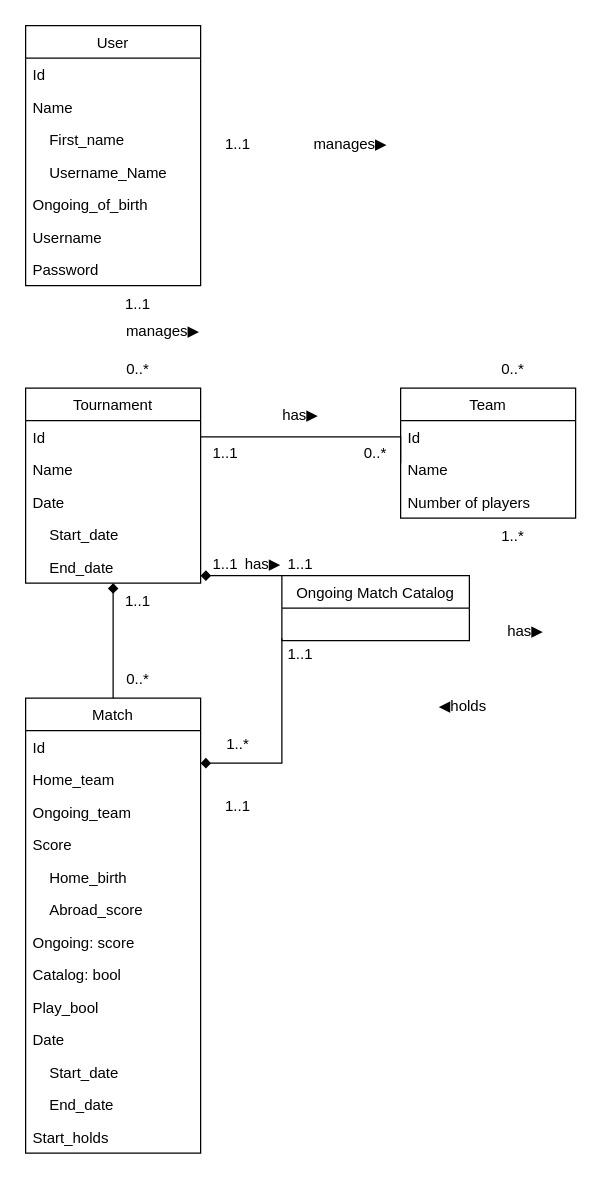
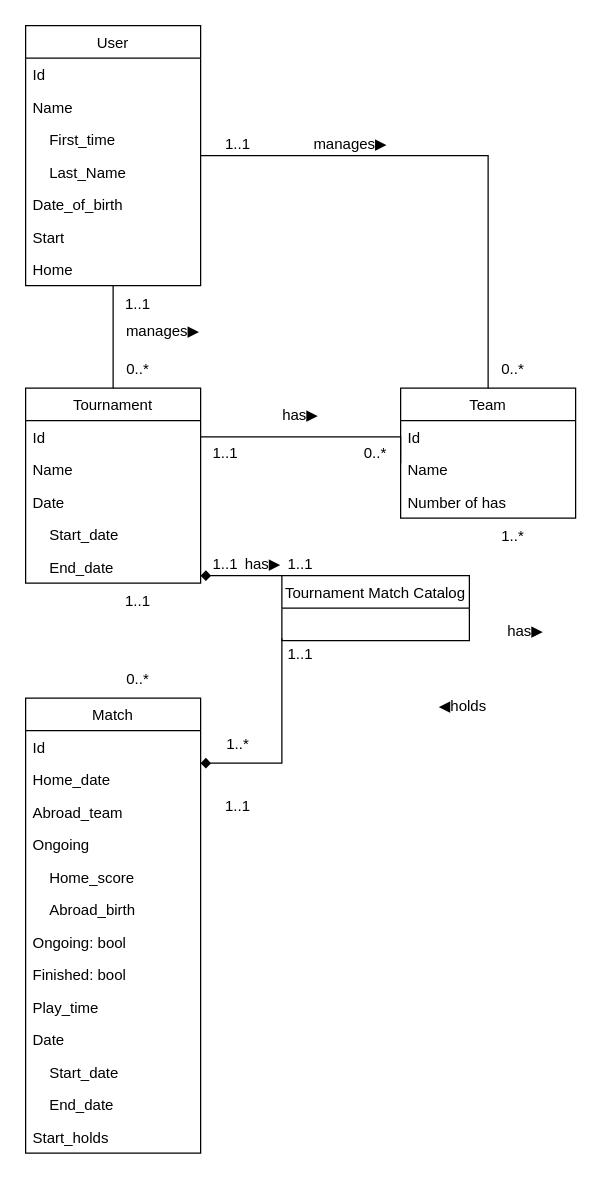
(73, 140) -> (71, 140)
none -> (459, 156)
(87, 173) -> (70, 173)
(96, 205) -> (85, 205)
(66, 238) -> (54, 238)
(66, 270) -> (49, 270)
none -> (113, 336)
(473, 503) -> (458, 503)
(375, 593) -> (375, 593)
(113, 644) -> none
(70, 780) -> (70, 780)
(81, 813) -> (79, 813)
(54, 845) -> (60, 845)
(73, 878) -> (75, 878)
(83, 910) -> (81, 910)
(85, 943) -> (79, 943)
(79, 975) -> (82, 975)
(66, 1008) -> (66, 1008)
